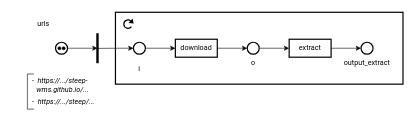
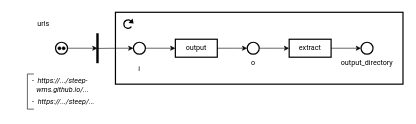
(197, 48) -> (197, 48)
(368, 63) -> (368, 63)
